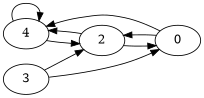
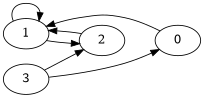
(26, 34) -> (26, 34)
(144, 35) -> none
(136, 46) -> none
